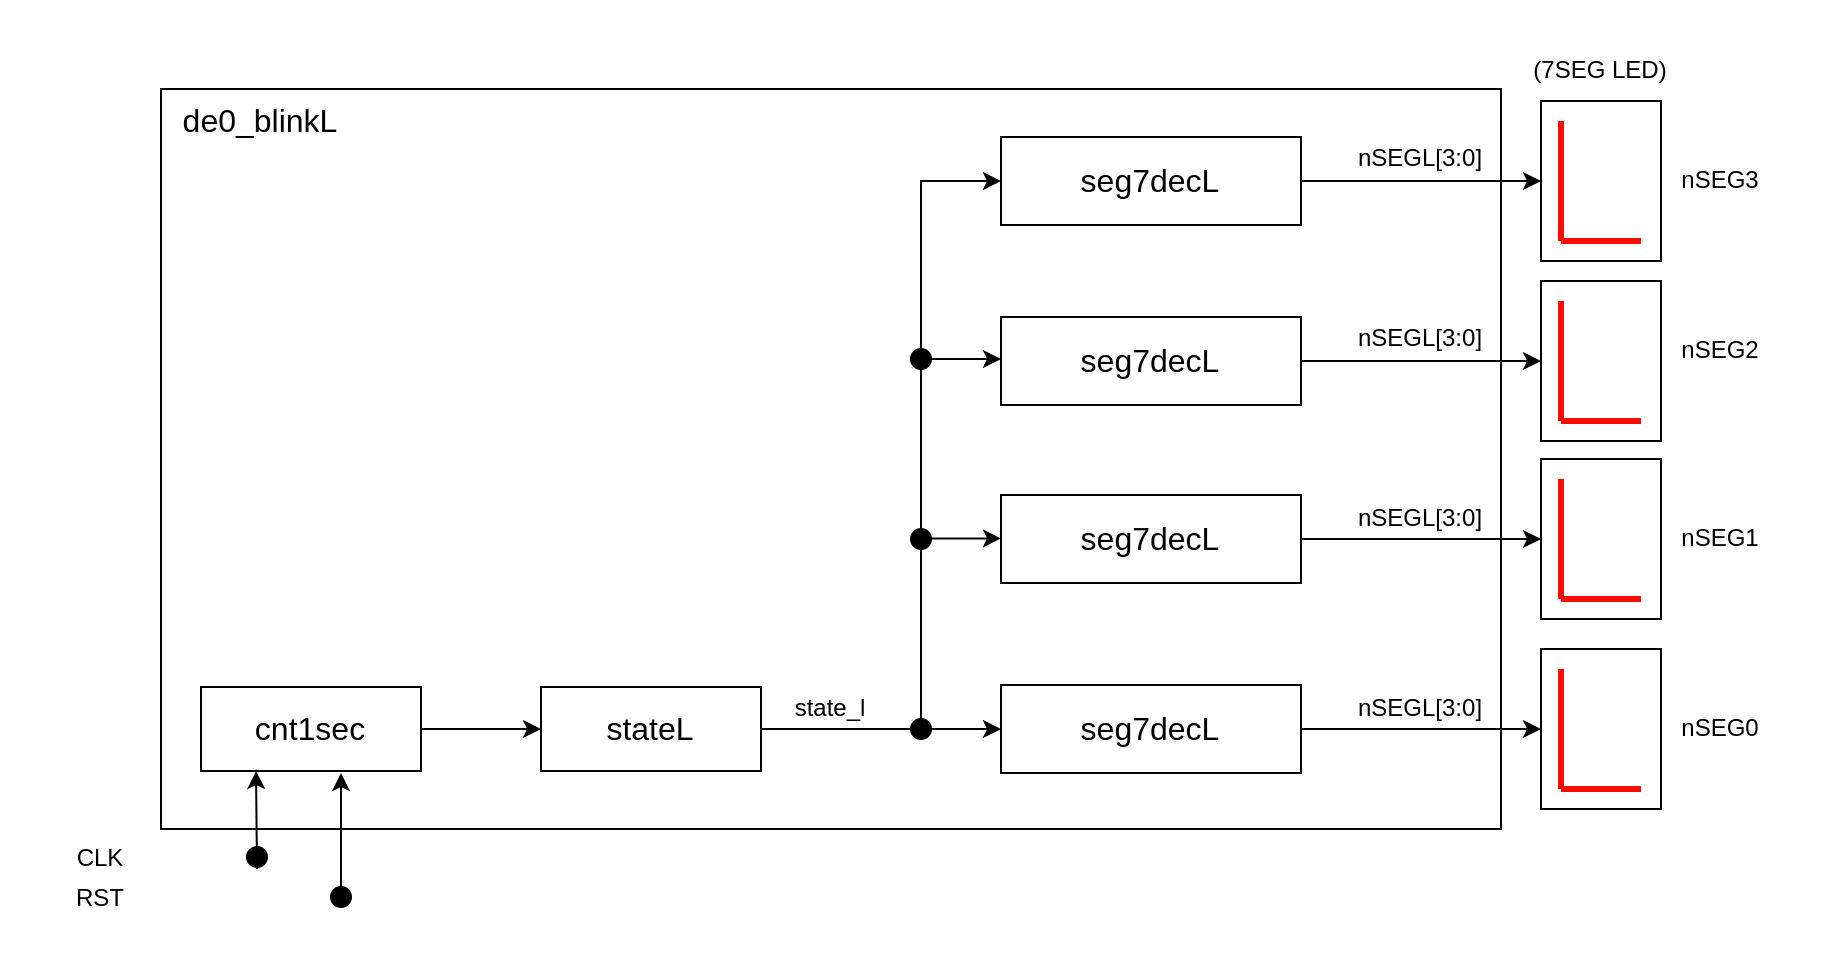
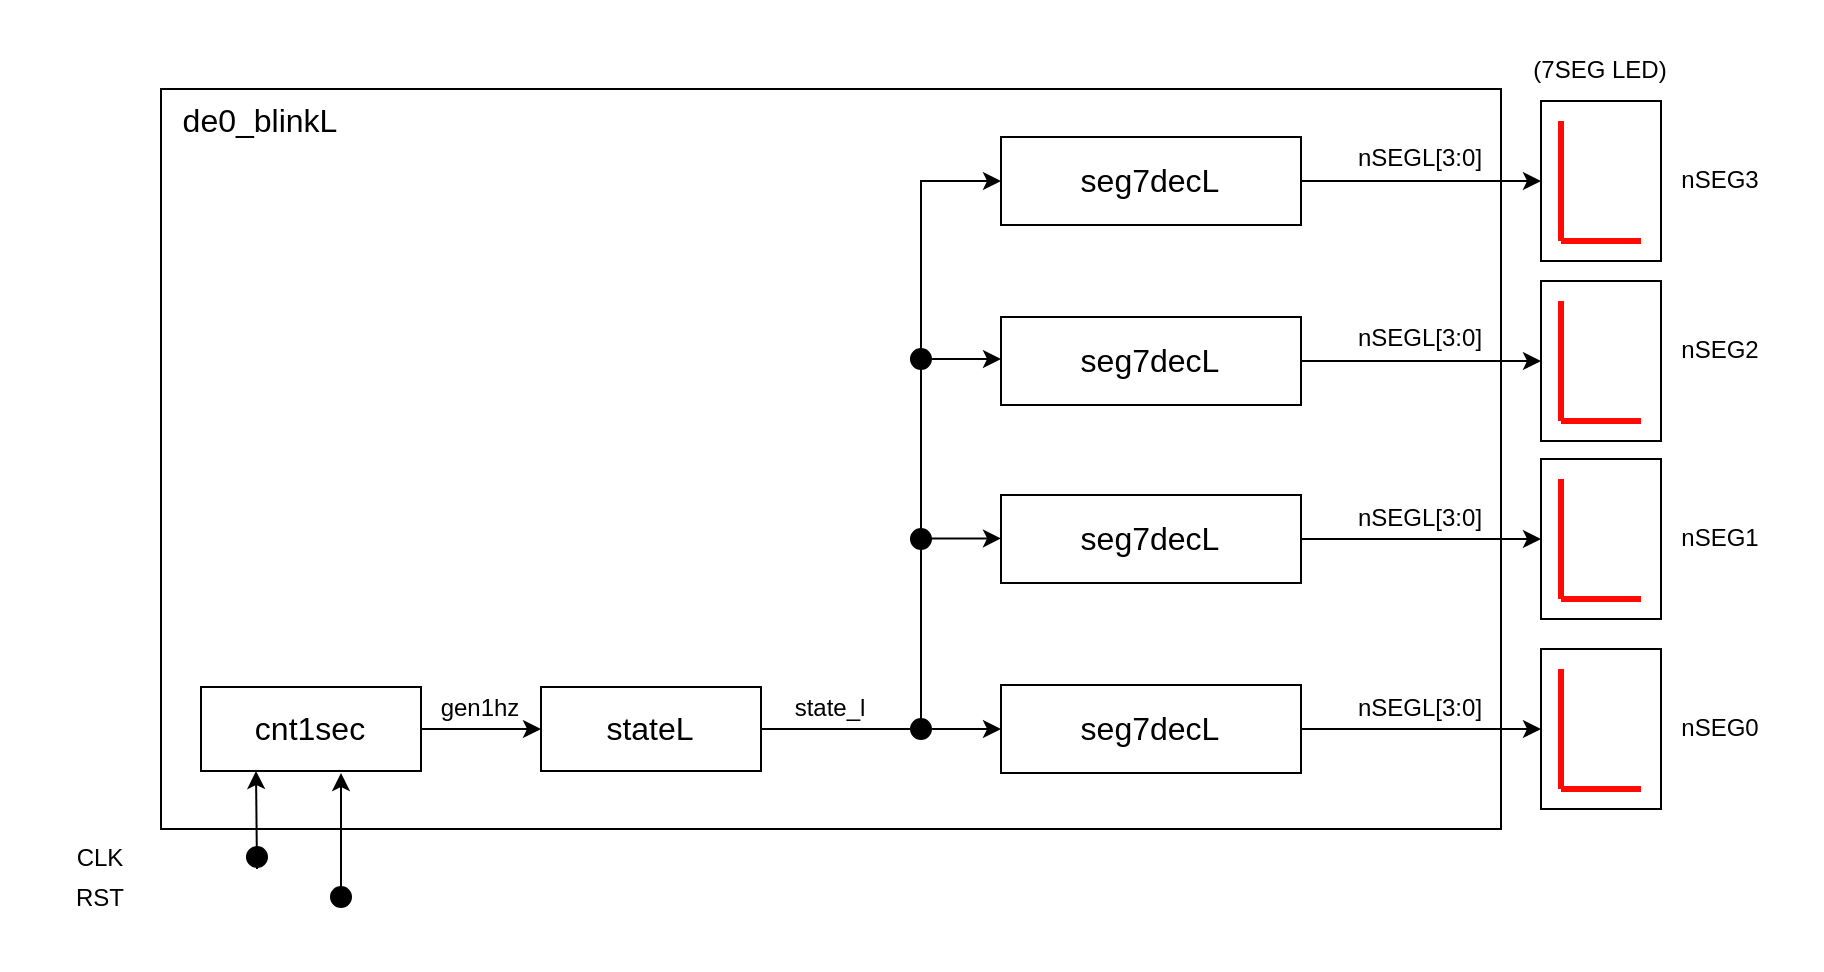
none -> (481, 709)
